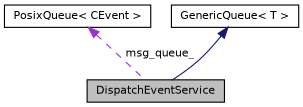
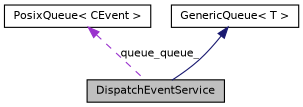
(159, 54) -> (159, 54)
